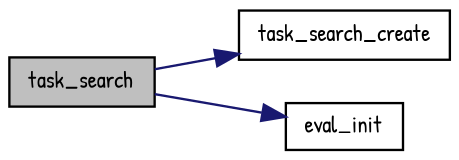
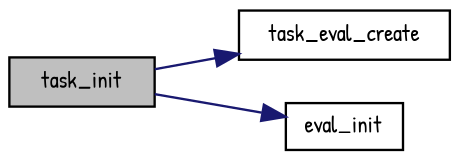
(344, 35) -> (344, 35)
(82, 82) -> (82, 82)
